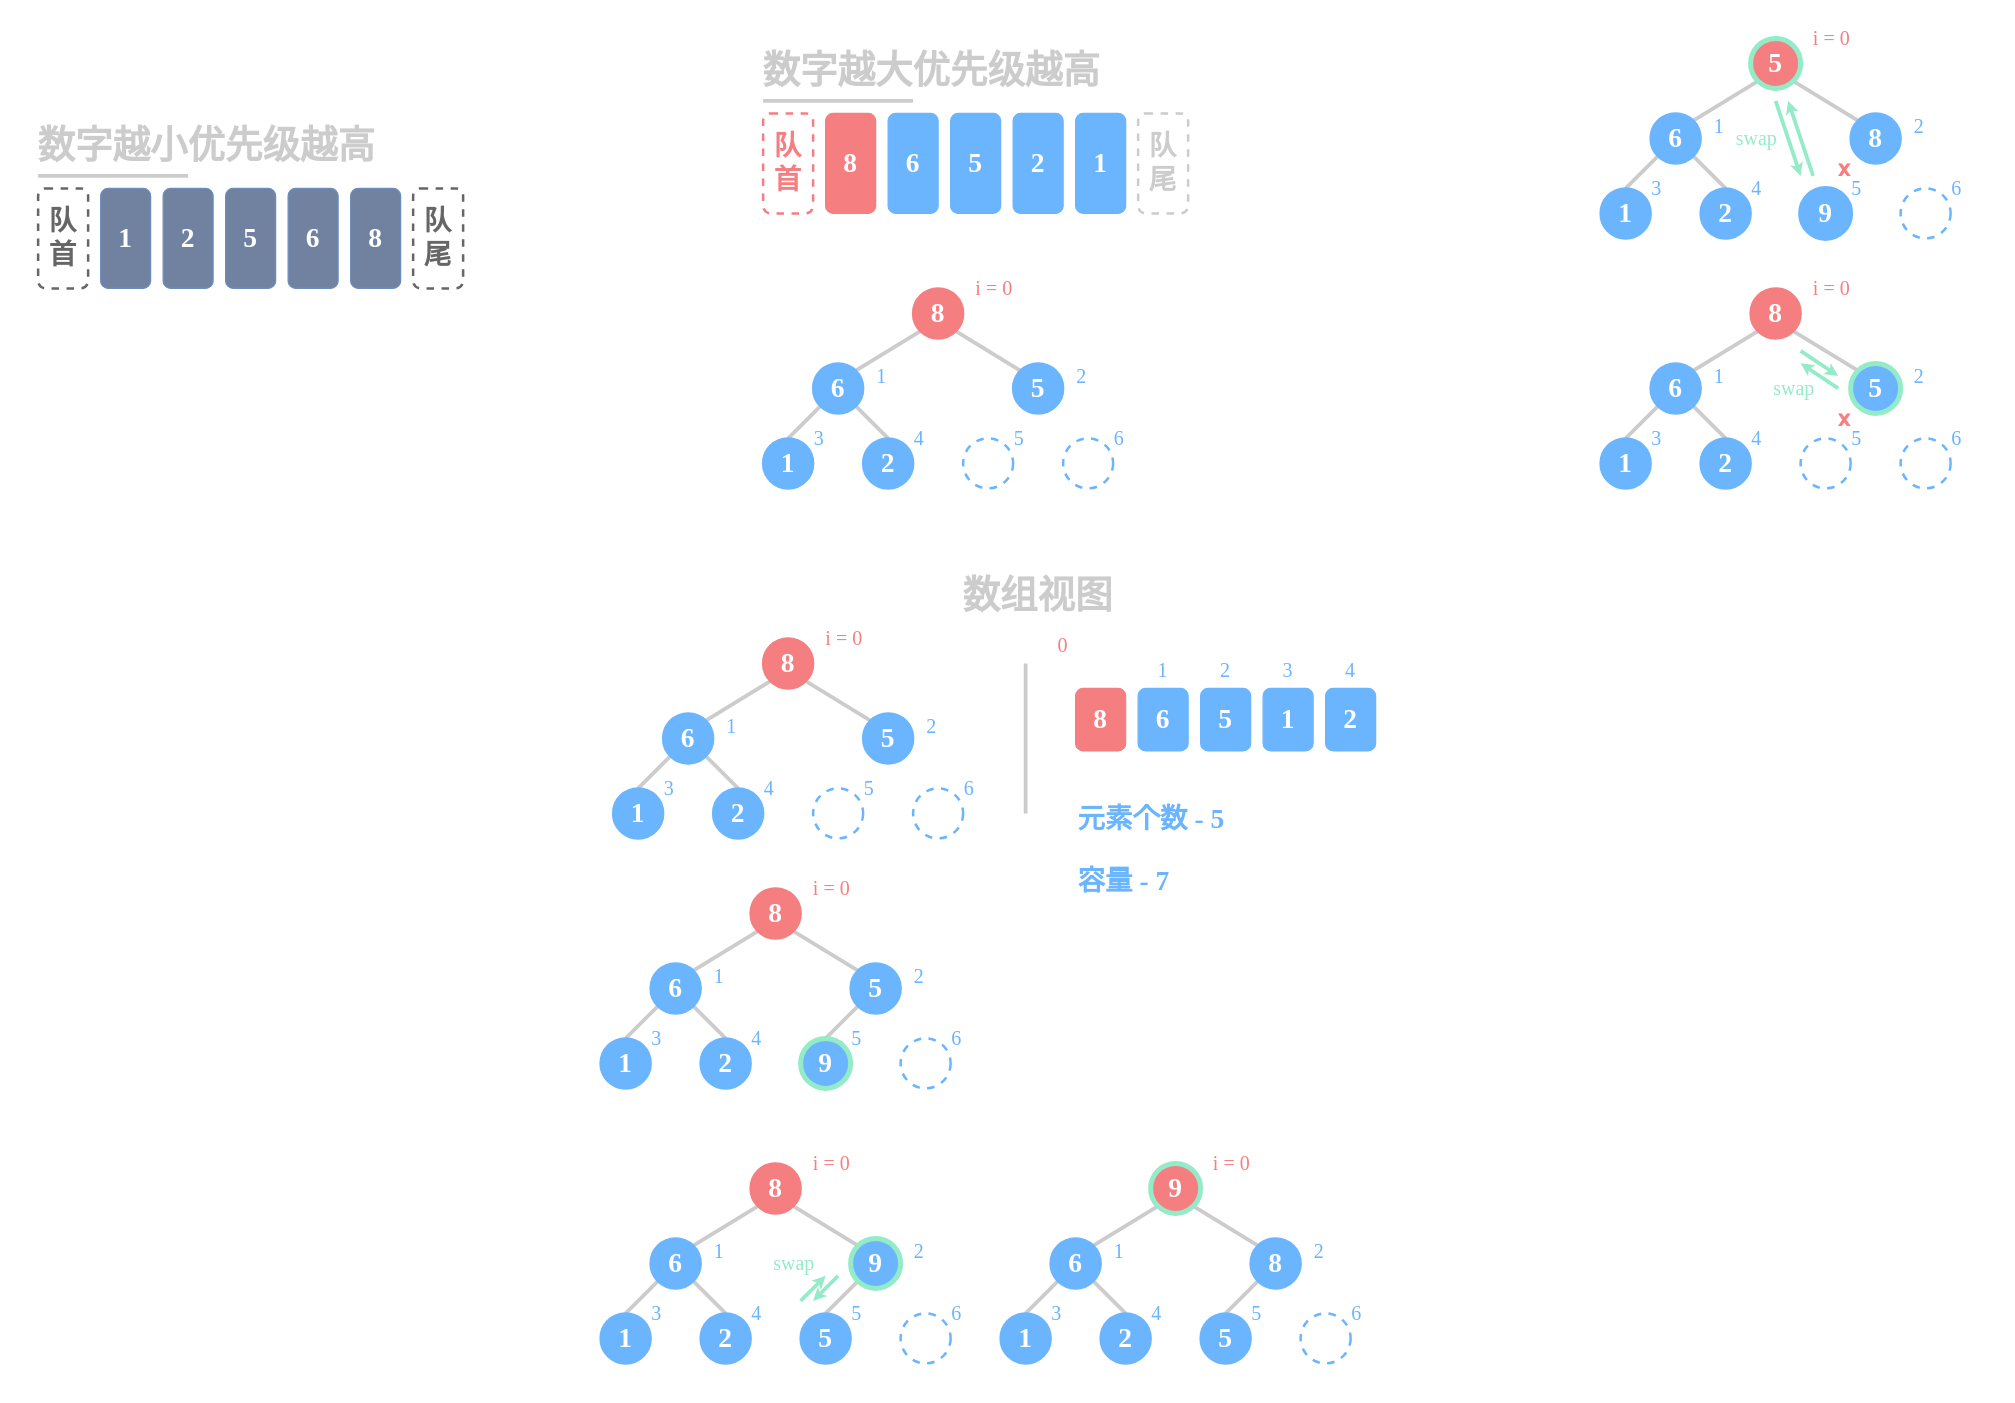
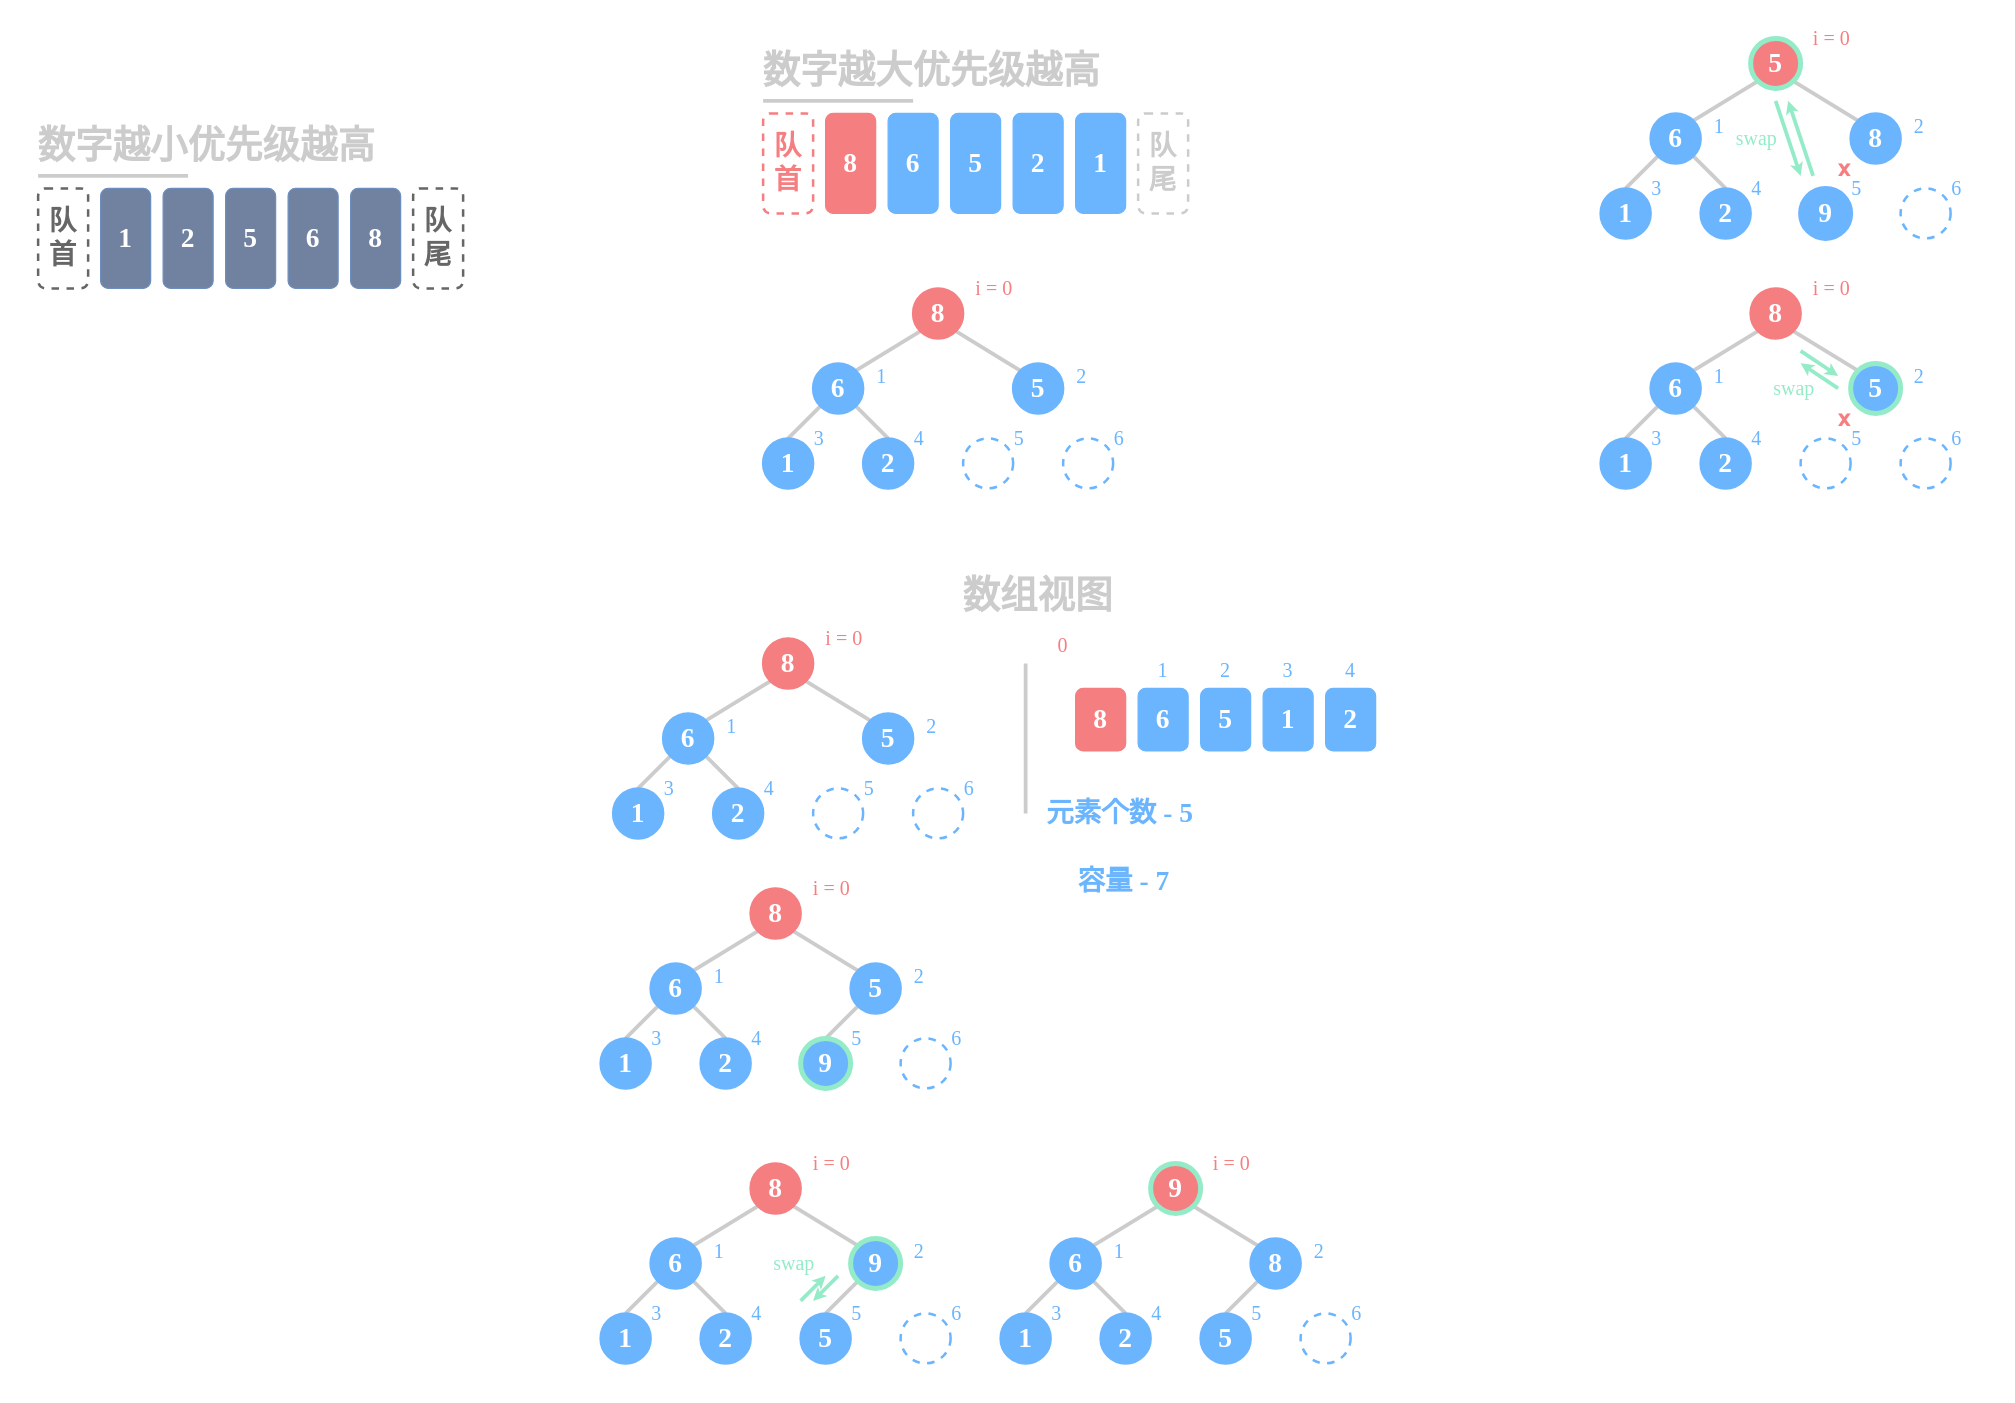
(1176, 819) -> (1144, 813)
